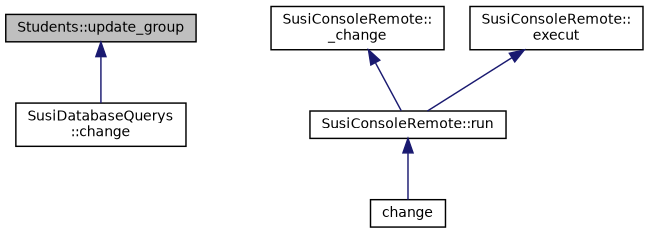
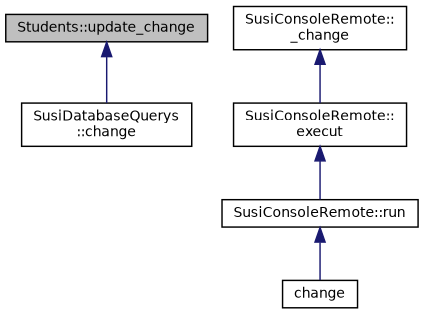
(101, 28) -> (107, 28)
(388, 87) -> (320, 84)
